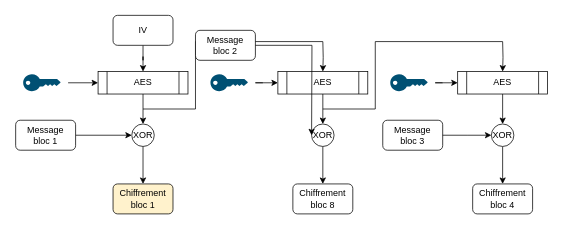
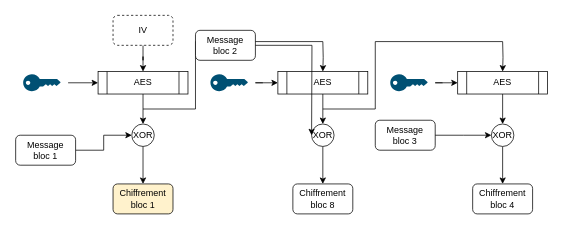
(143, 30) -> (143, 30)
(45, 135) -> (45, 150)
(413, 135) -> (405, 135)
